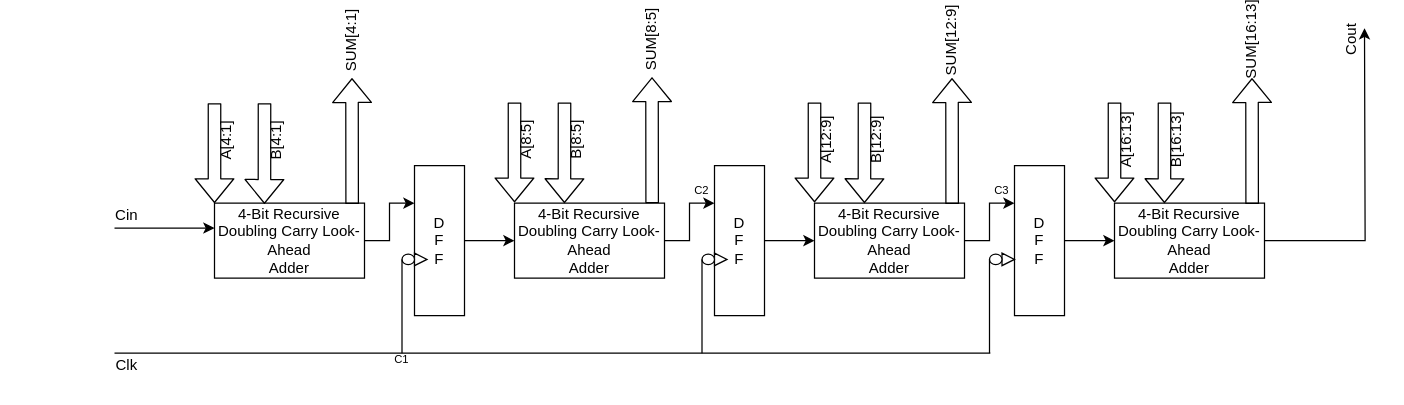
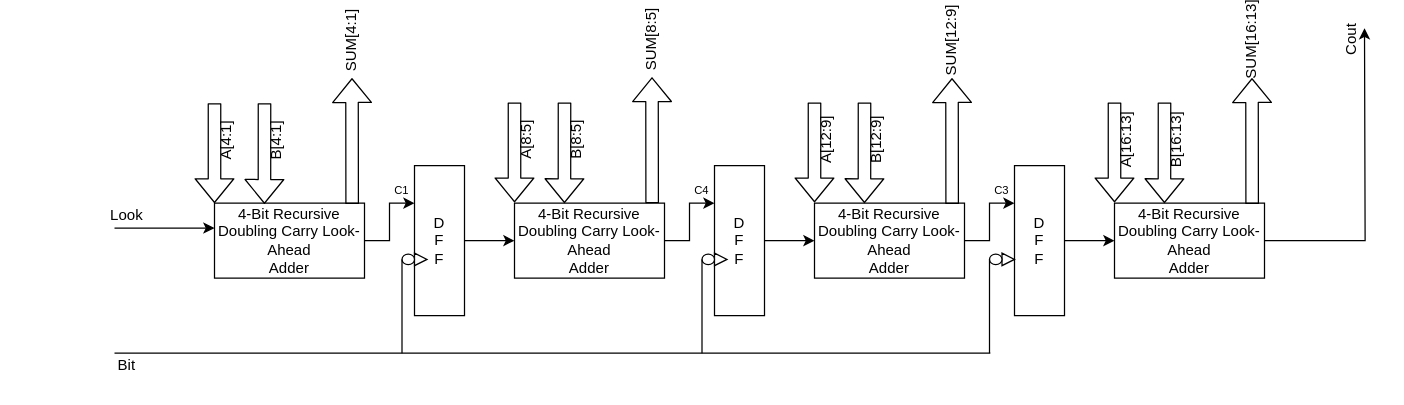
(702, 191) -> (702, 191)
(127, 216) -> (127, 216)
(402, 359) -> (402, 191)
(127, 366) -> (127, 366)
